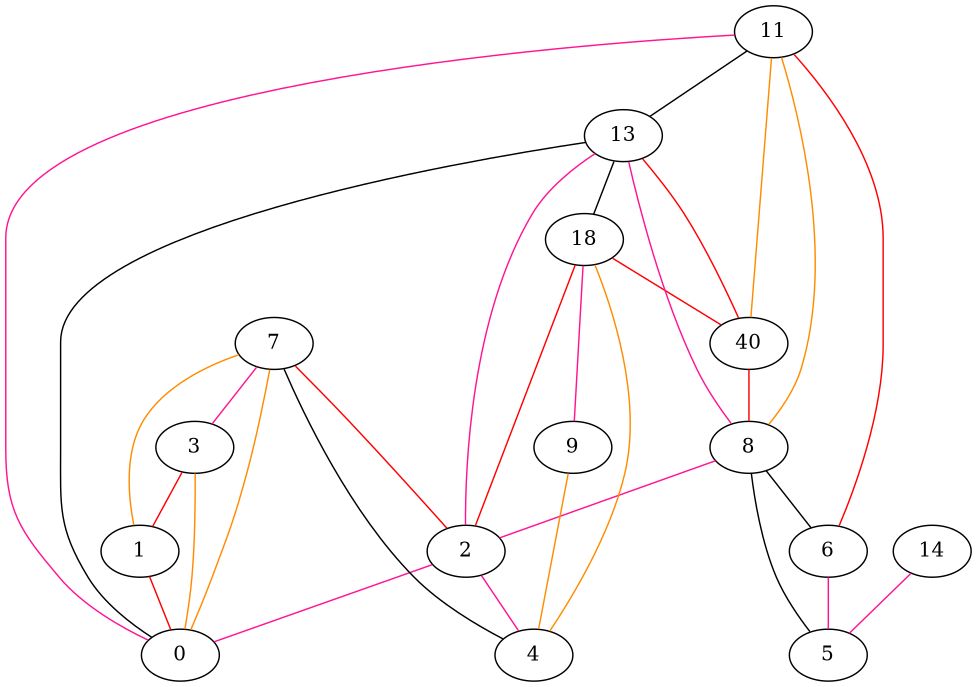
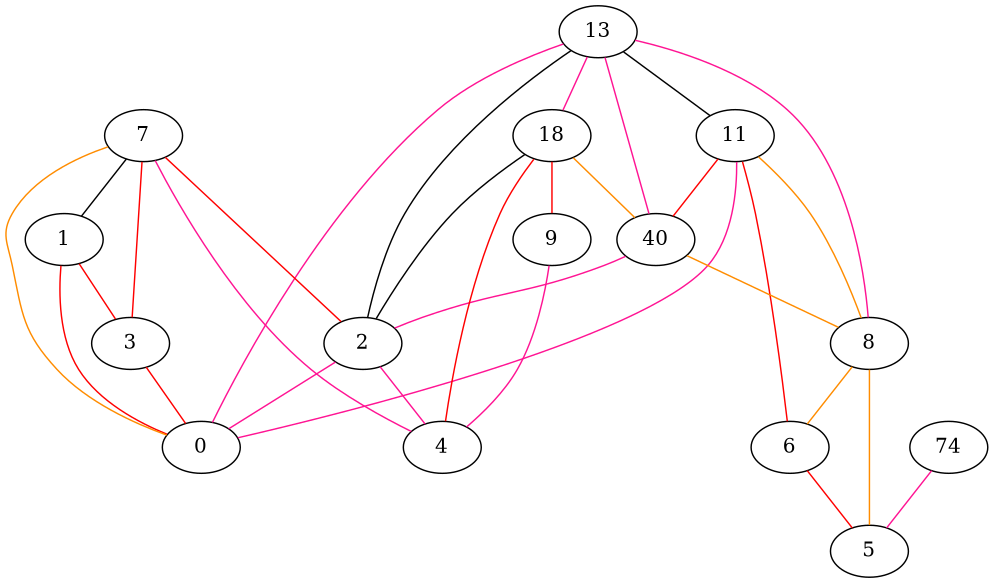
(699, 84) -> (667, 84)
(604, 188) -> (575, 84)
(761, 188) -> (696, 188)
(697, 235) -> (627, 136)
(146, 256) -> (353, 198)
(678, 298) -> (604, 188)
(489, 322) -> (441, 164)
(579, 343) -> (552, 187)
(235, 395) -> (137, 240)
(525, 395) -> (440, 227)
(749, 395) -> (759, 290)
(146, 416) -> (104, 188)
(628, 455) -> (475, 285)
(167, 499) -> (97, 291)
(608, 499) -> (510, 293)
(789, 499) -> (830, 395)
(239, 502) -> (20, 301)
(370, 524) -> (254, 311)
(194, 551) -> (166, 395)
(553, 551) -> (528, 347)
(932, 551) -> (949, 447)
(769, 557) -> (869, 447)
(828, 603) -> (830, 499)
